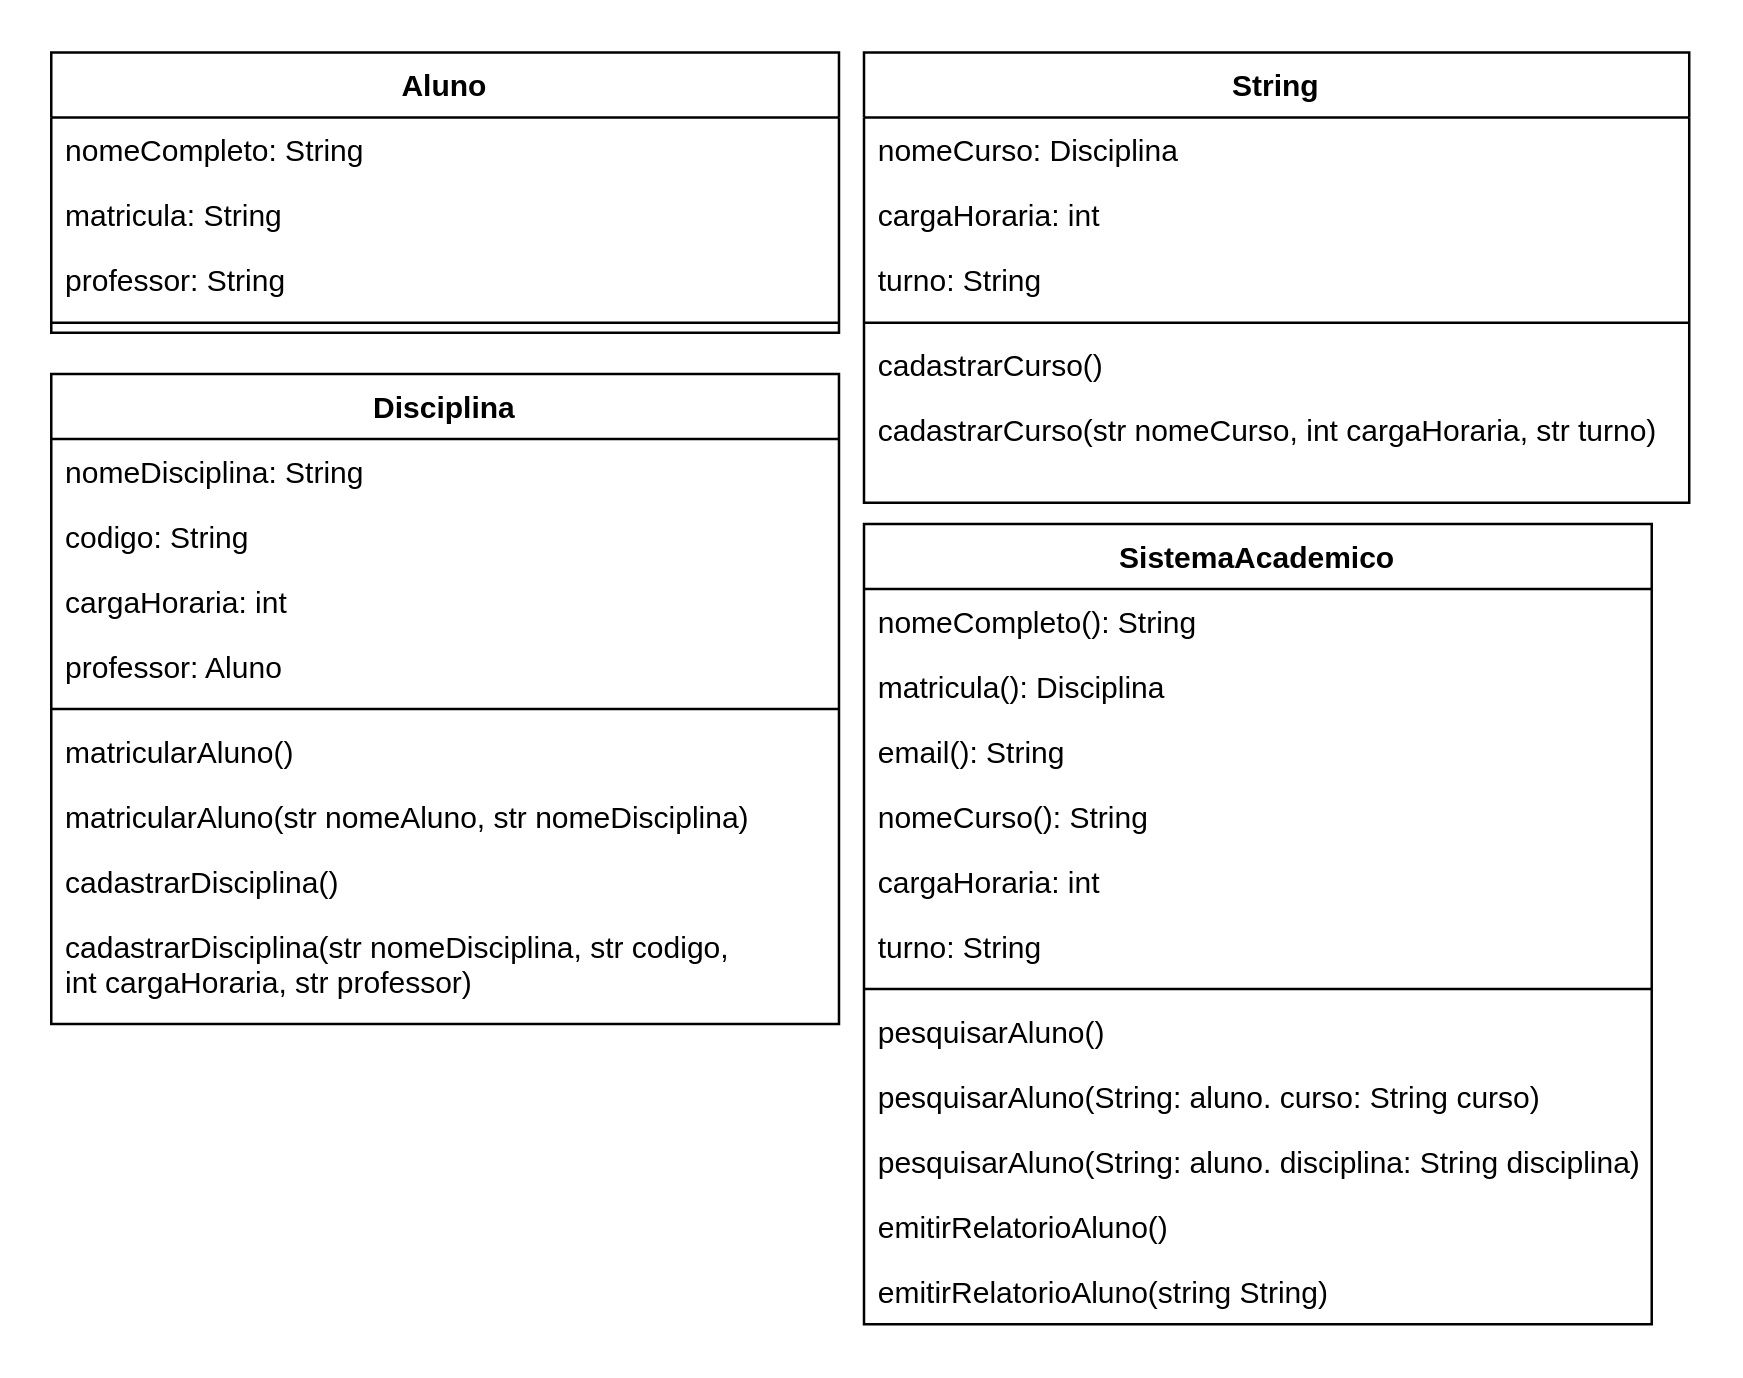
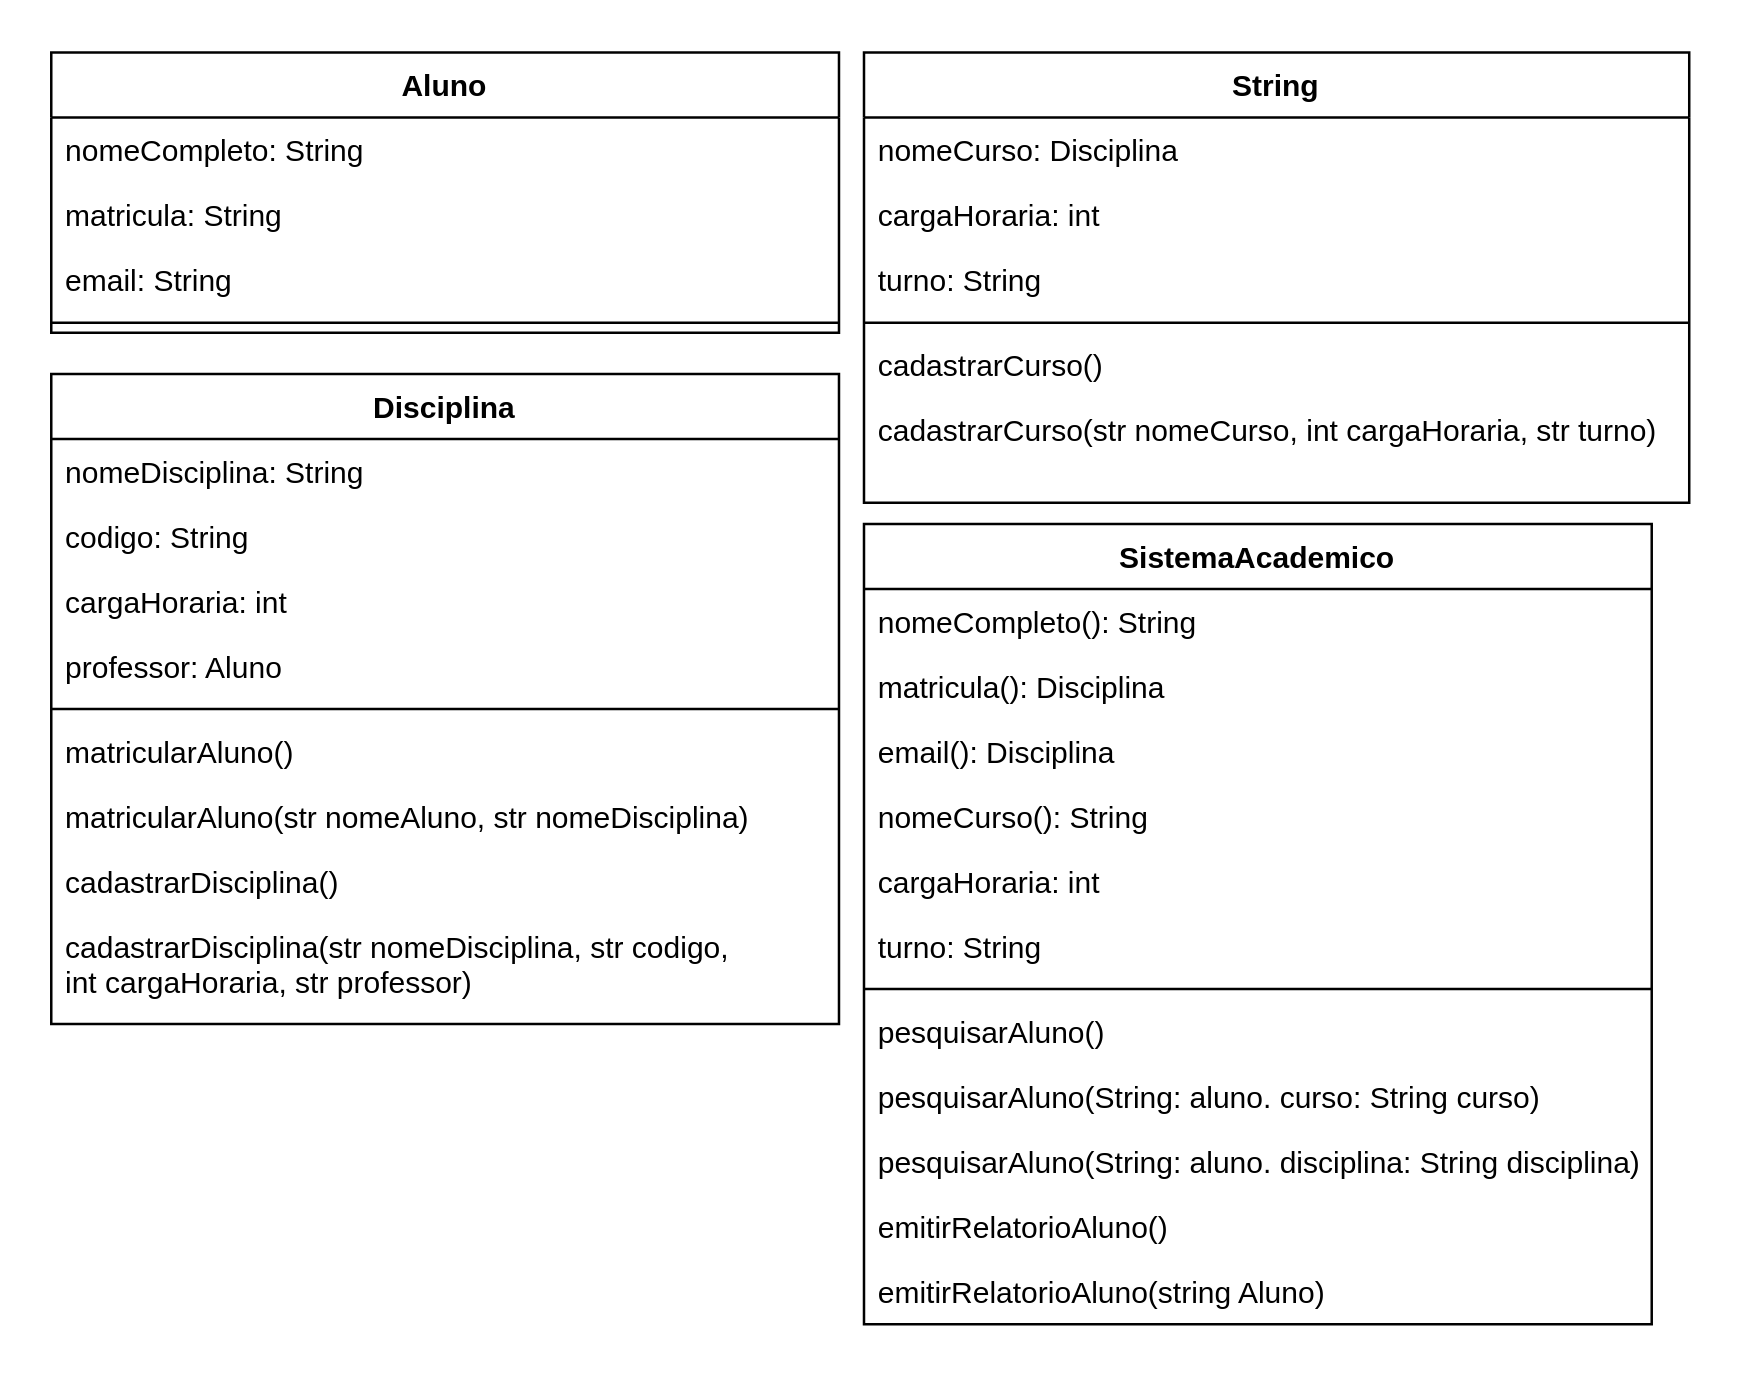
(196, 281) -> (155, 281)
(984, 753) -> (1006, 753)
(1140, 1293) -> (1132, 1293)
